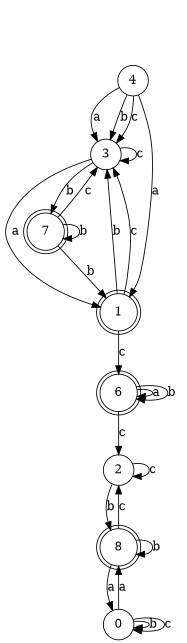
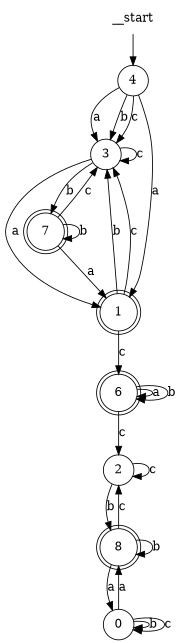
none -> (133, 19)
(91, 272) -> (91, 272)
